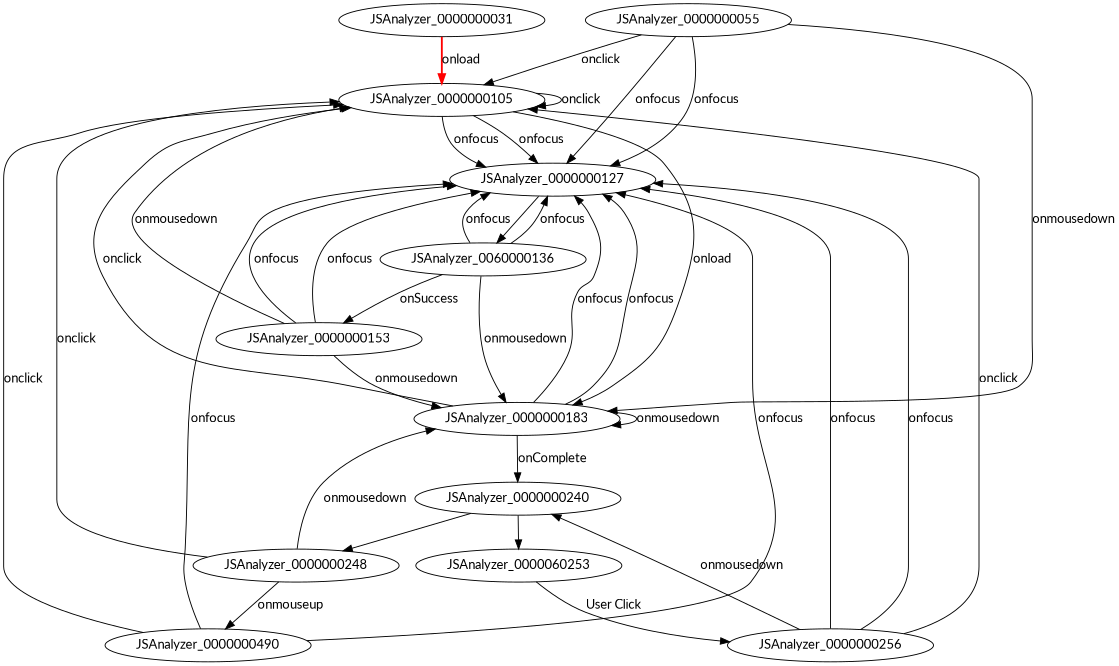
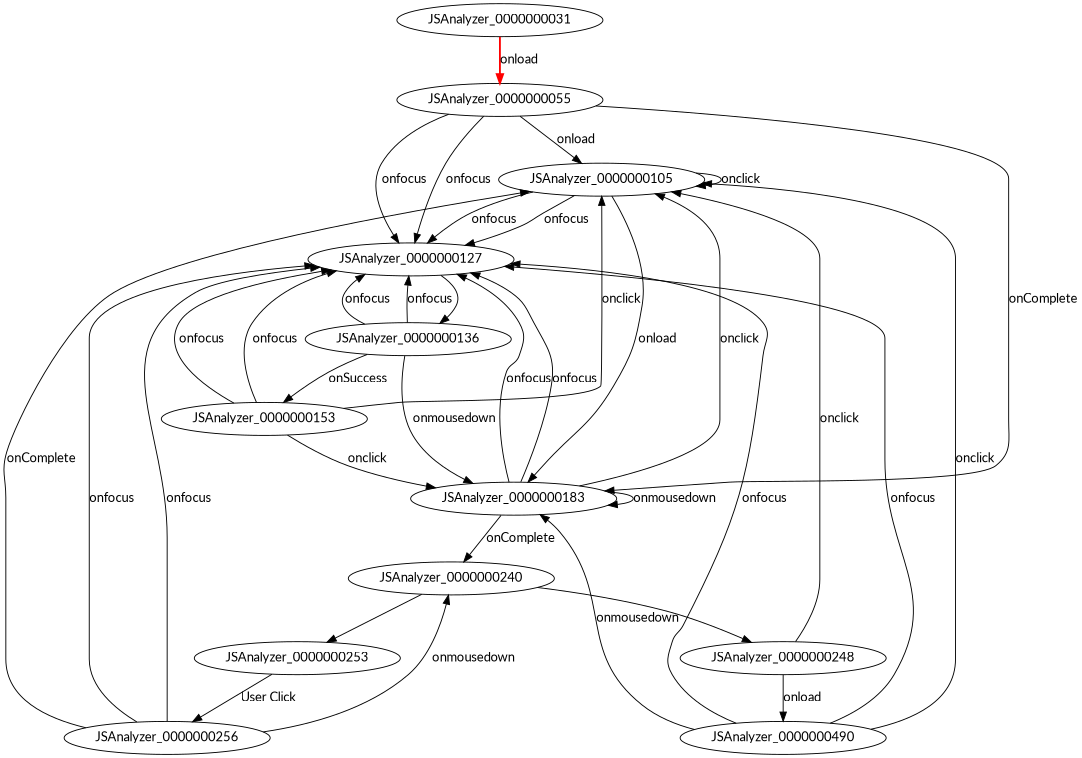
(442, 55) -> (500, 55)
(601, 60) -> (576, 140)
(176, 220) -> (621, 299)
(1074, 220) -> (1044, 299)
(483, 259) -> (408, 339)
(417, 379) -> (367, 459)
(999, 379) -> (42, 459)
(340, 468) -> (601, 641)
(519, 566) -> (297, 658)
(291, 605) -> (802, 698)
